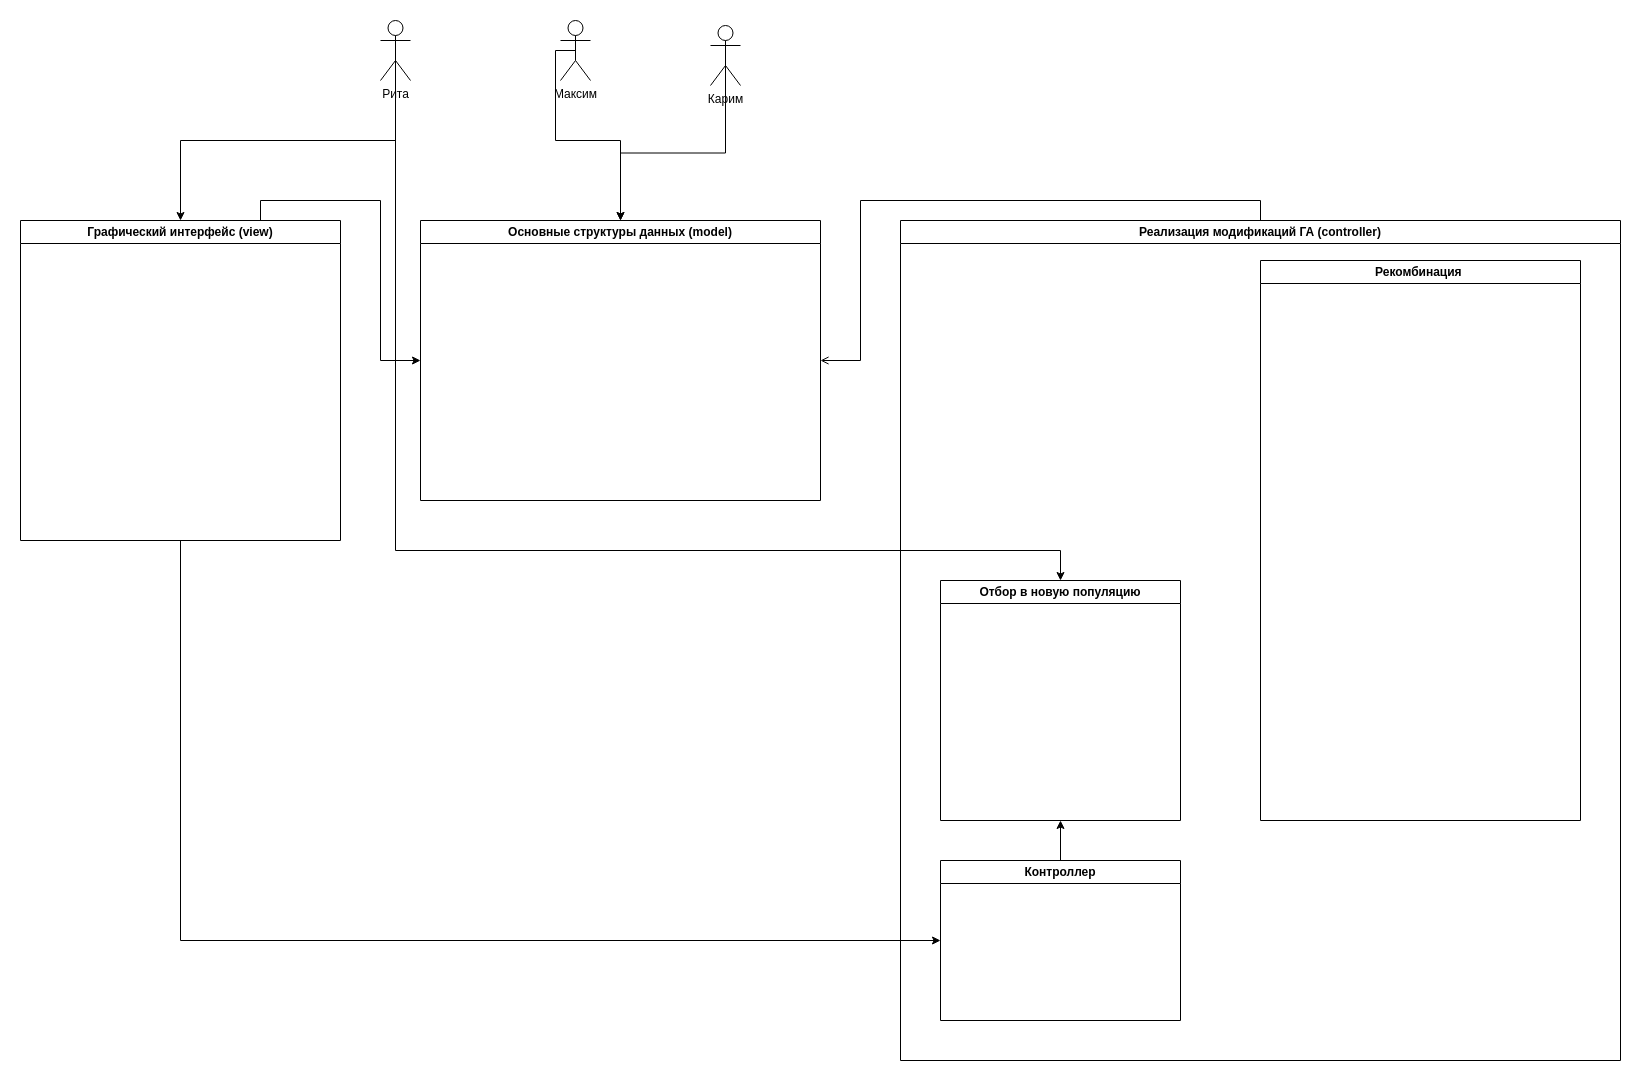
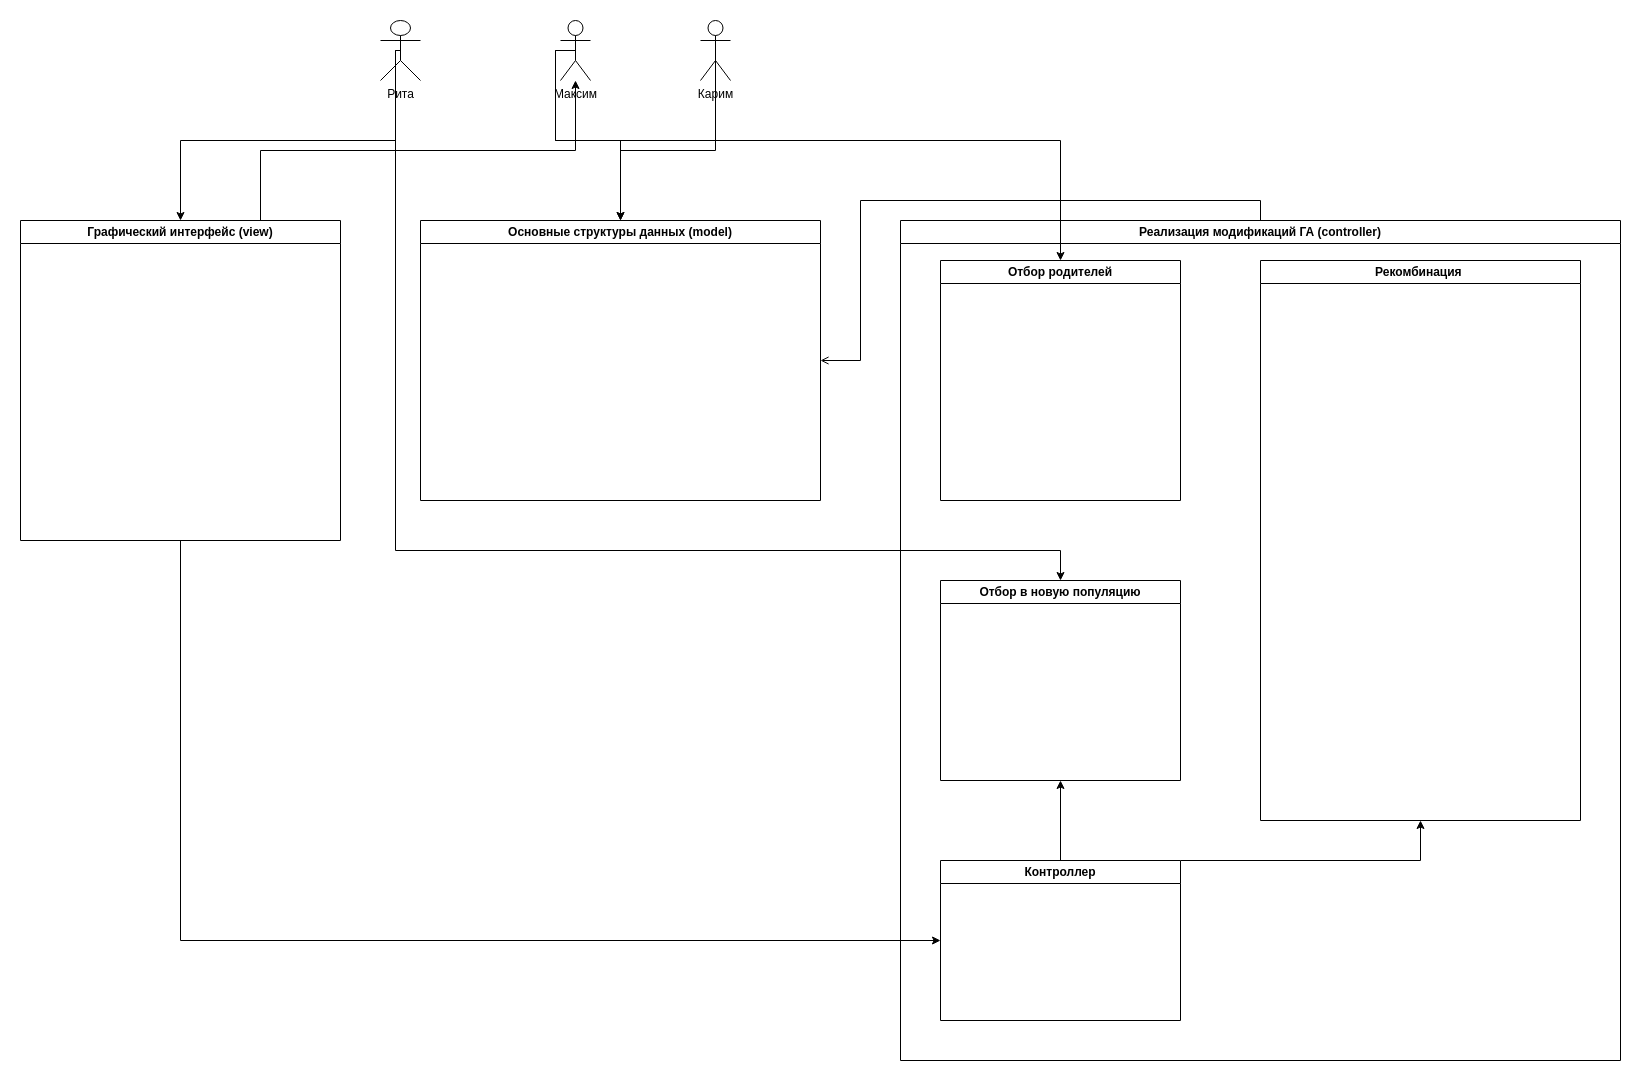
(396, 51) -> (401, 51)
(726, 56) -> (716, 51)
none -> (898, 141)
(381, 236) -> (424, 151)
none -> (1061, 381)
(1061, 701) -> (1061, 681)
none -> (1317, 861)
